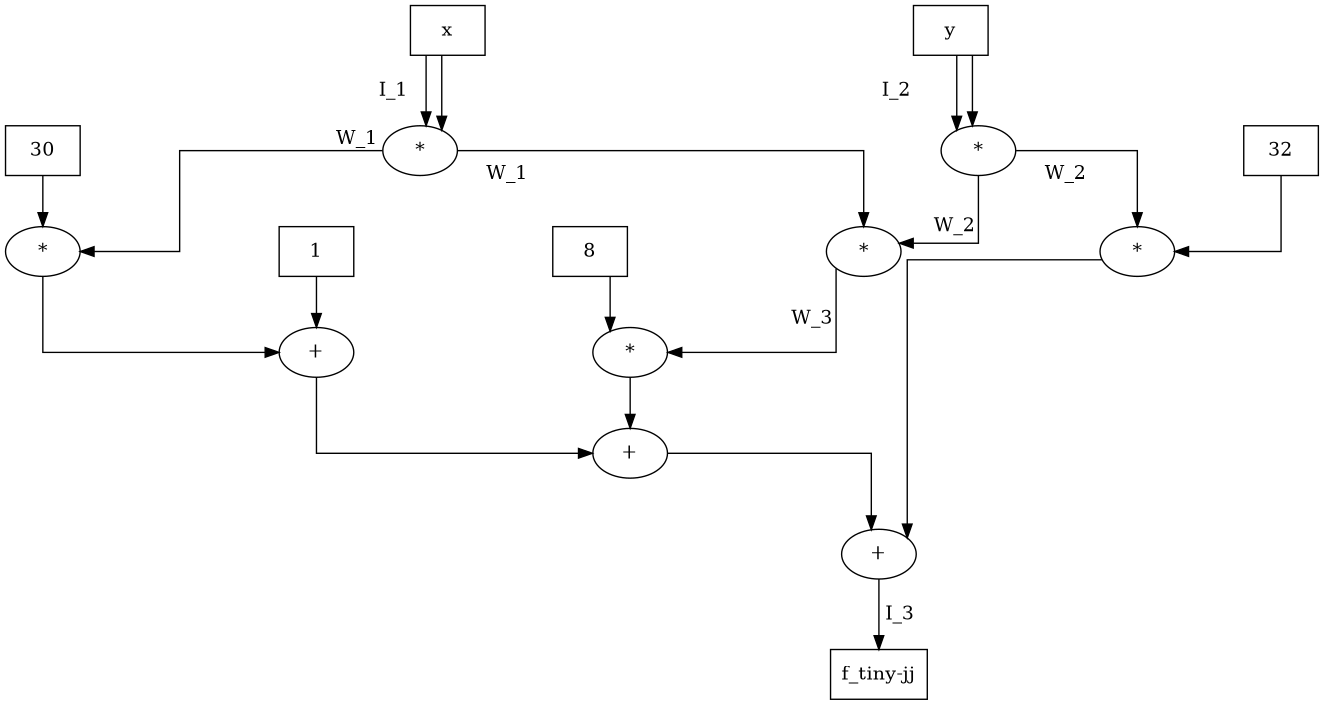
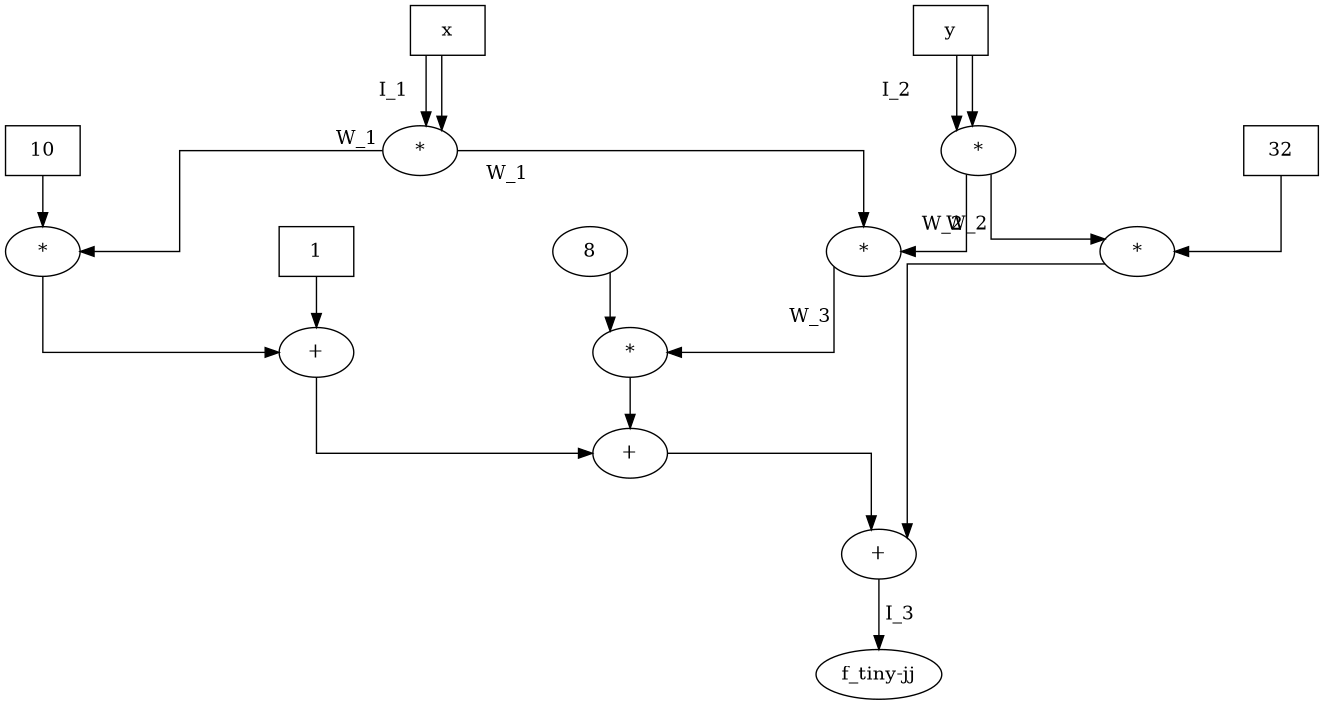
(43, 151) -> (43, 151)
(590, 252) -> (590, 252)
(879, 674) -> (879, 674)
